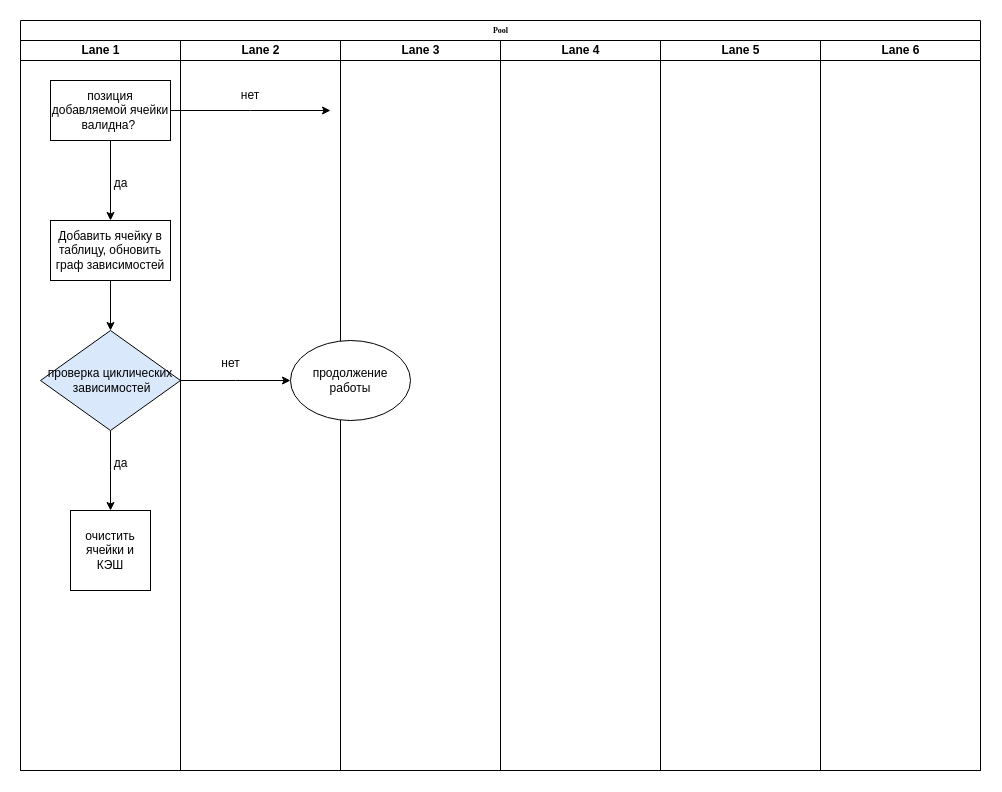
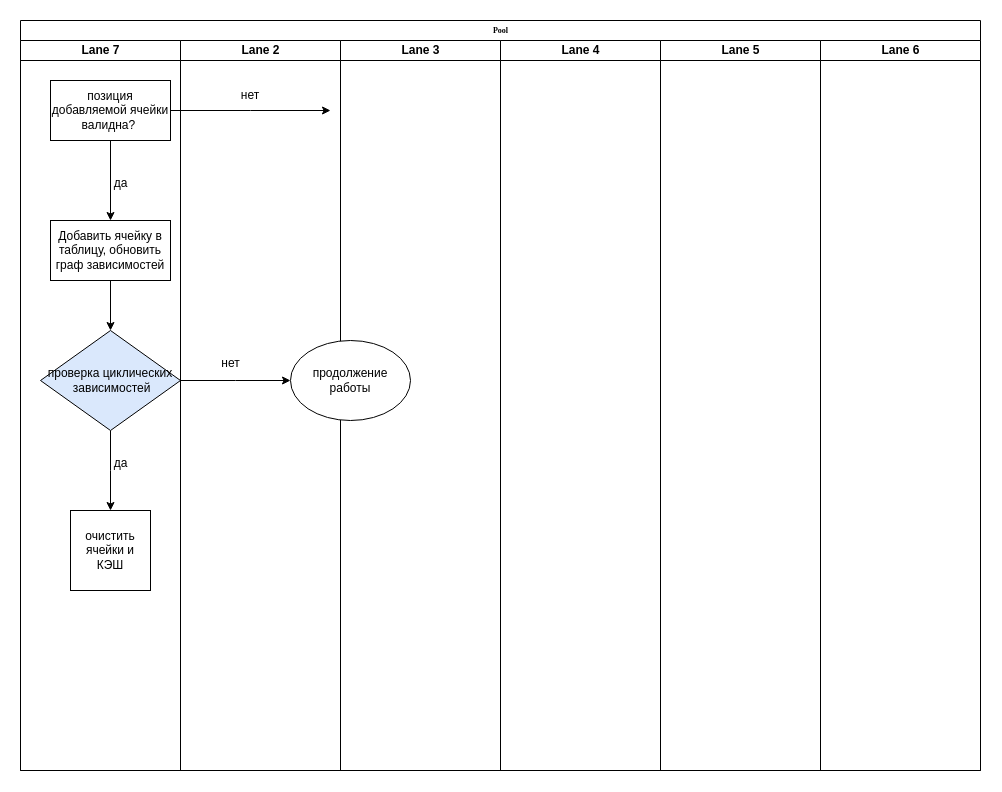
(101, 51) -> (101, 51)
